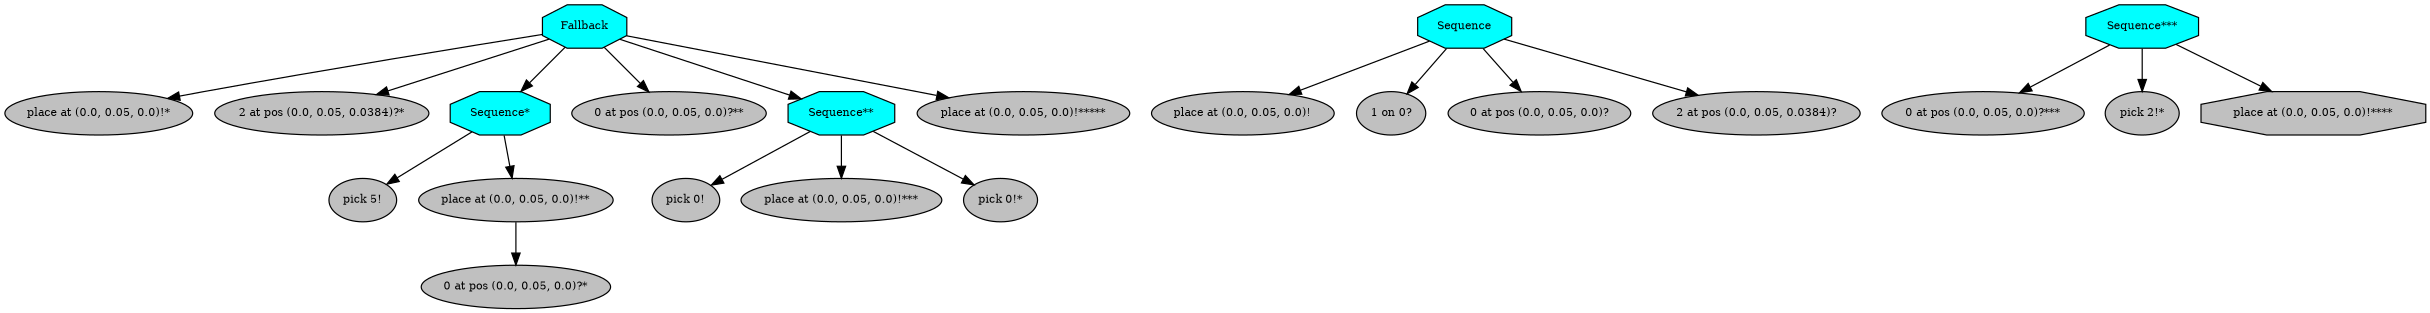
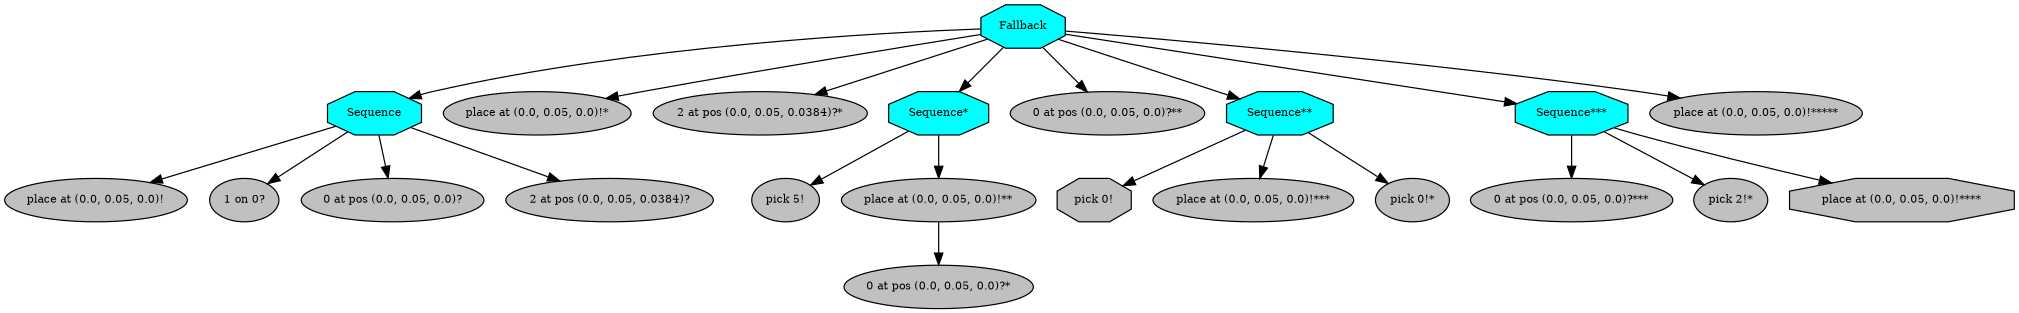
none -> (699, 49)
none -> (1285, 68)
(686, 200) -> (1094, 200)
